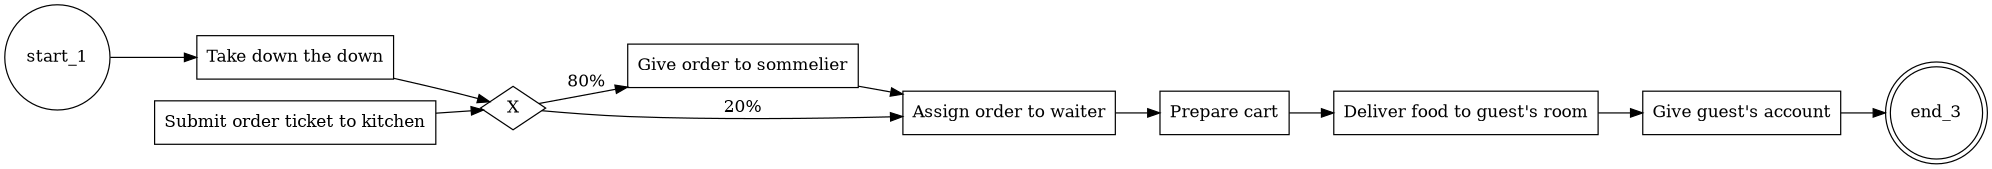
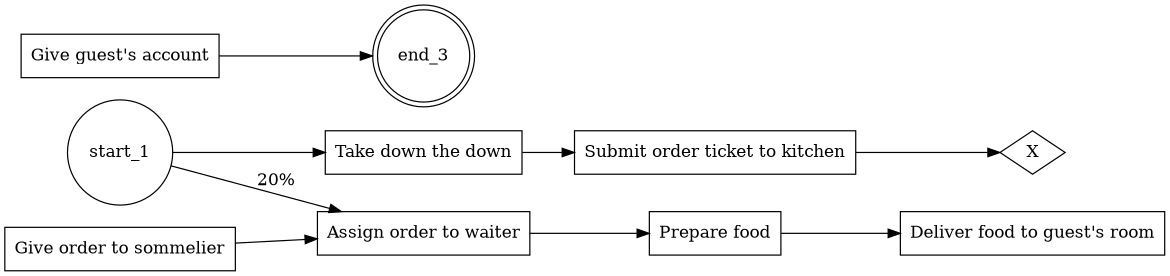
(436, 88) -> (542, 152)
(577, 96) -> none
(1225, 113) -> (715, 233)
(1614, 113) -> none
(716, 118) -> (250, 187)
